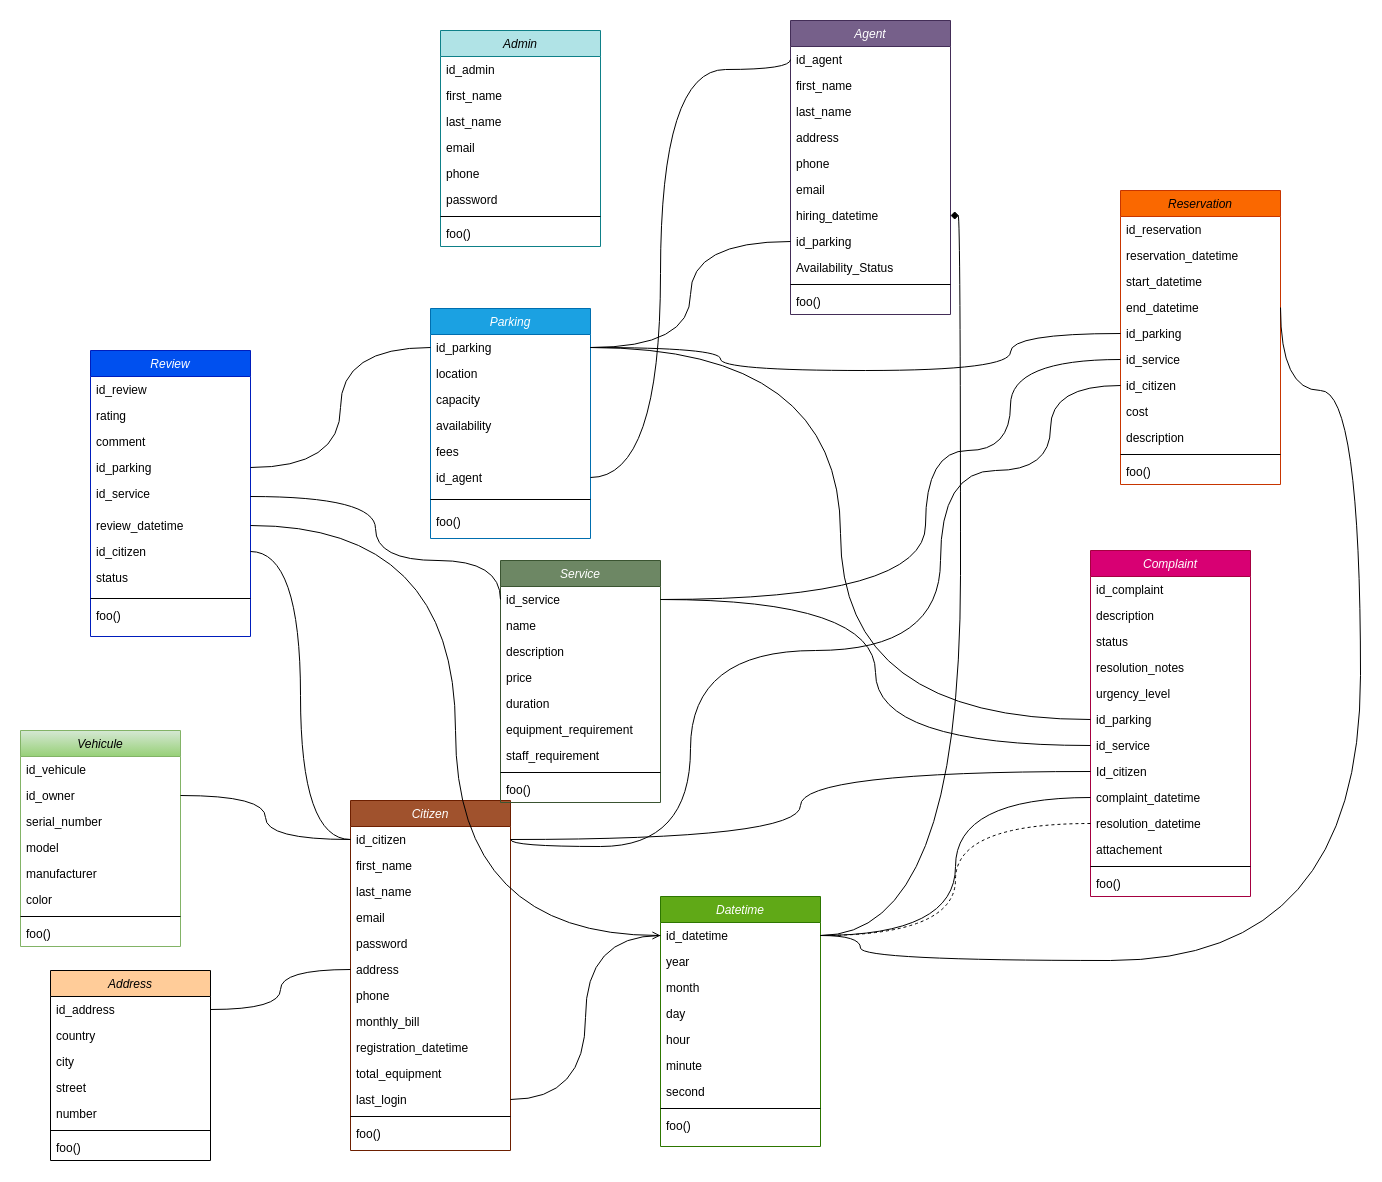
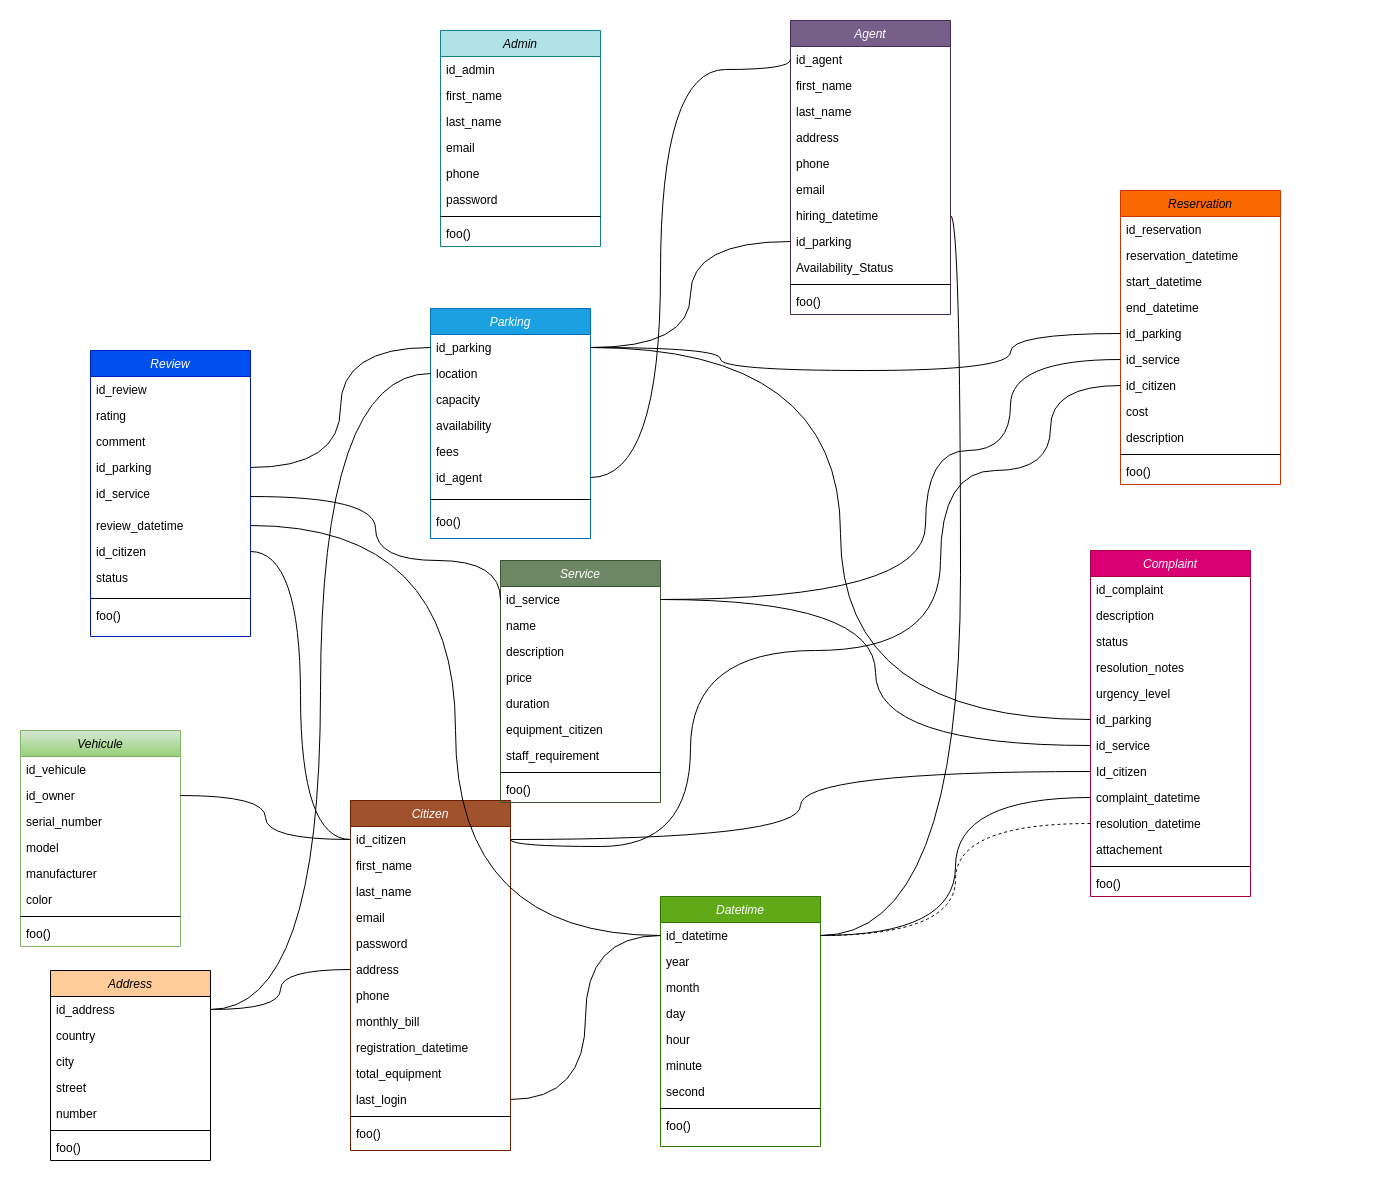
(960, 316) -> (958, 317)
none -> (321, 686)
(573, 730) -> (558, 730)
(1328, 842) -> none
(568, 922) -> (567, 921)
